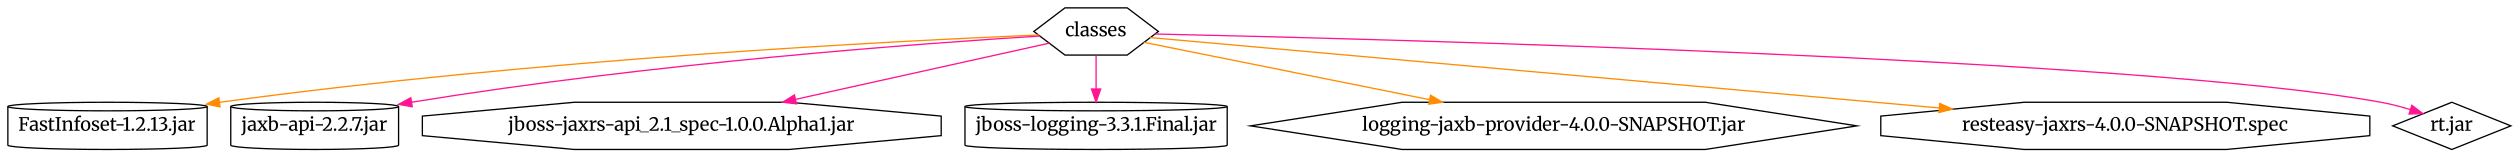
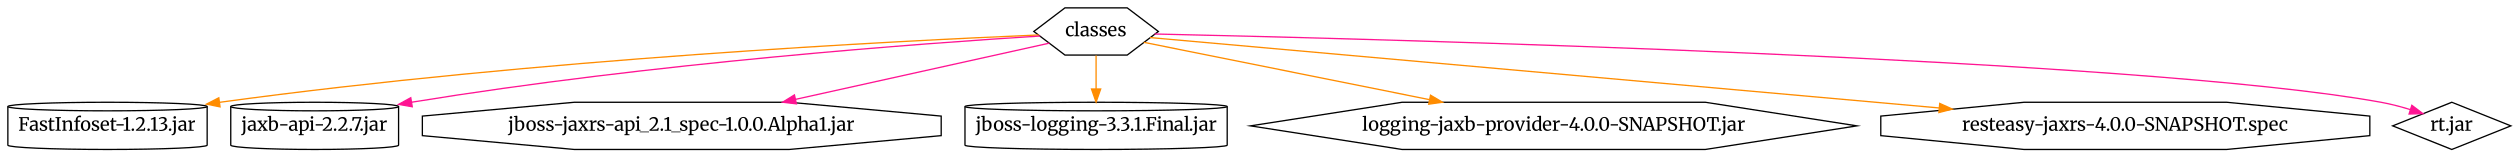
(1096, 72) -> (1096, 72)
